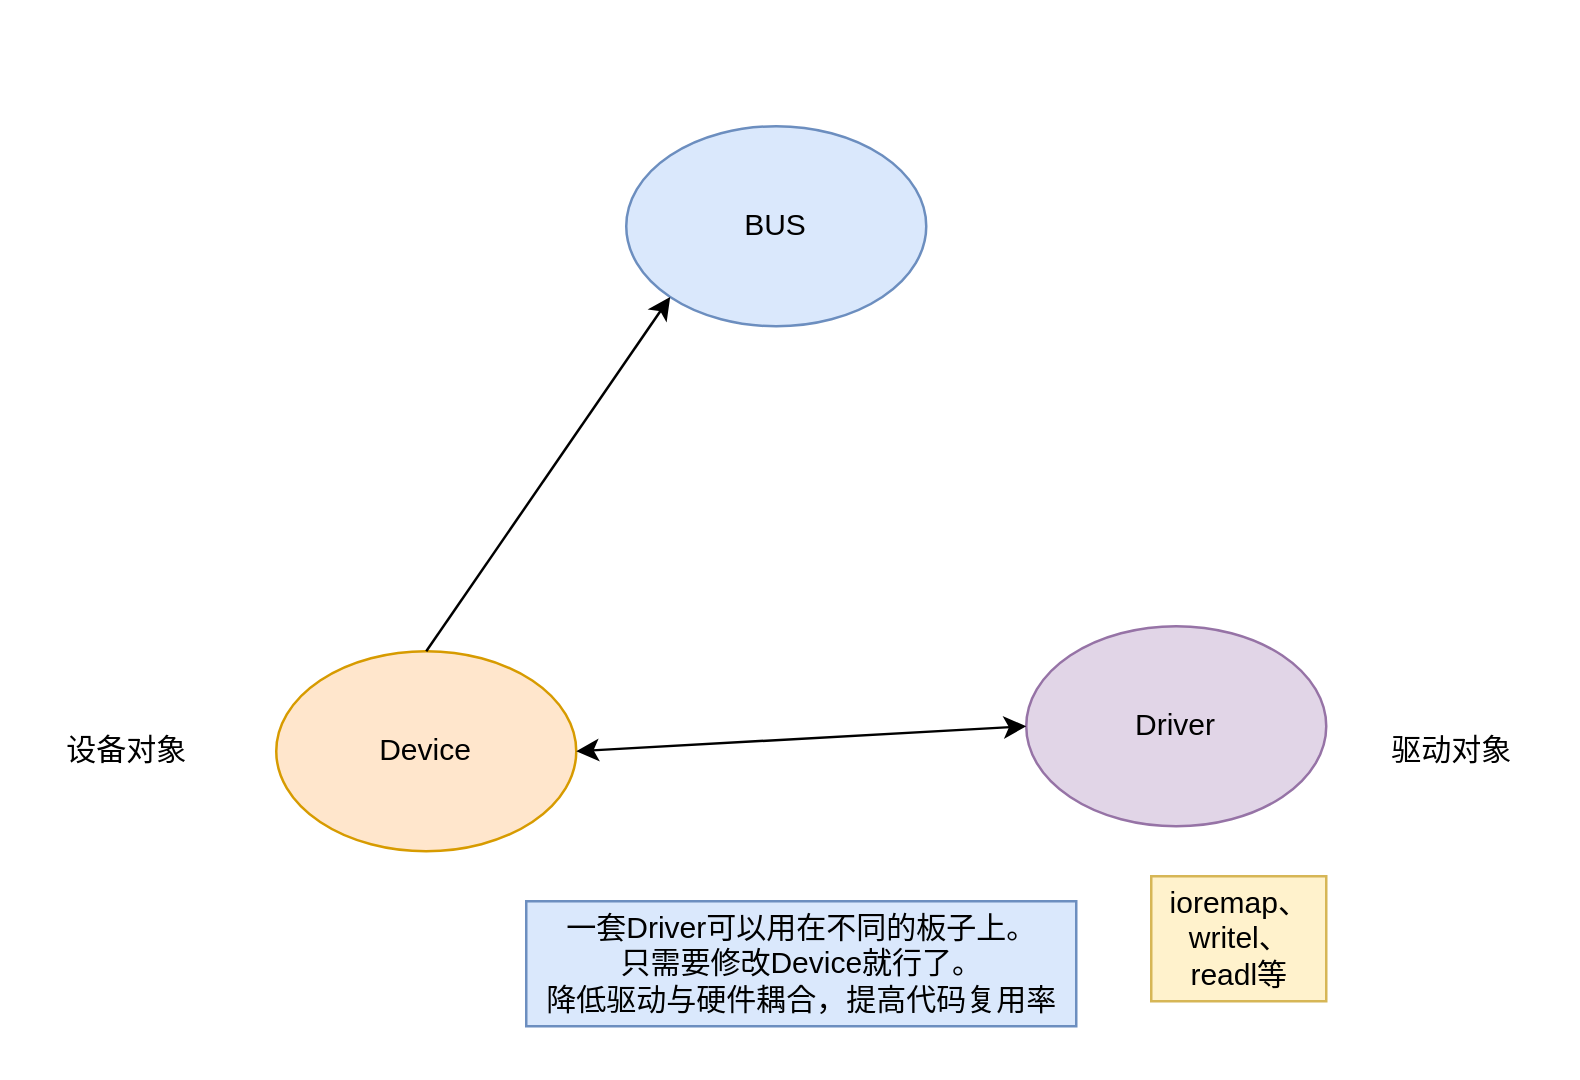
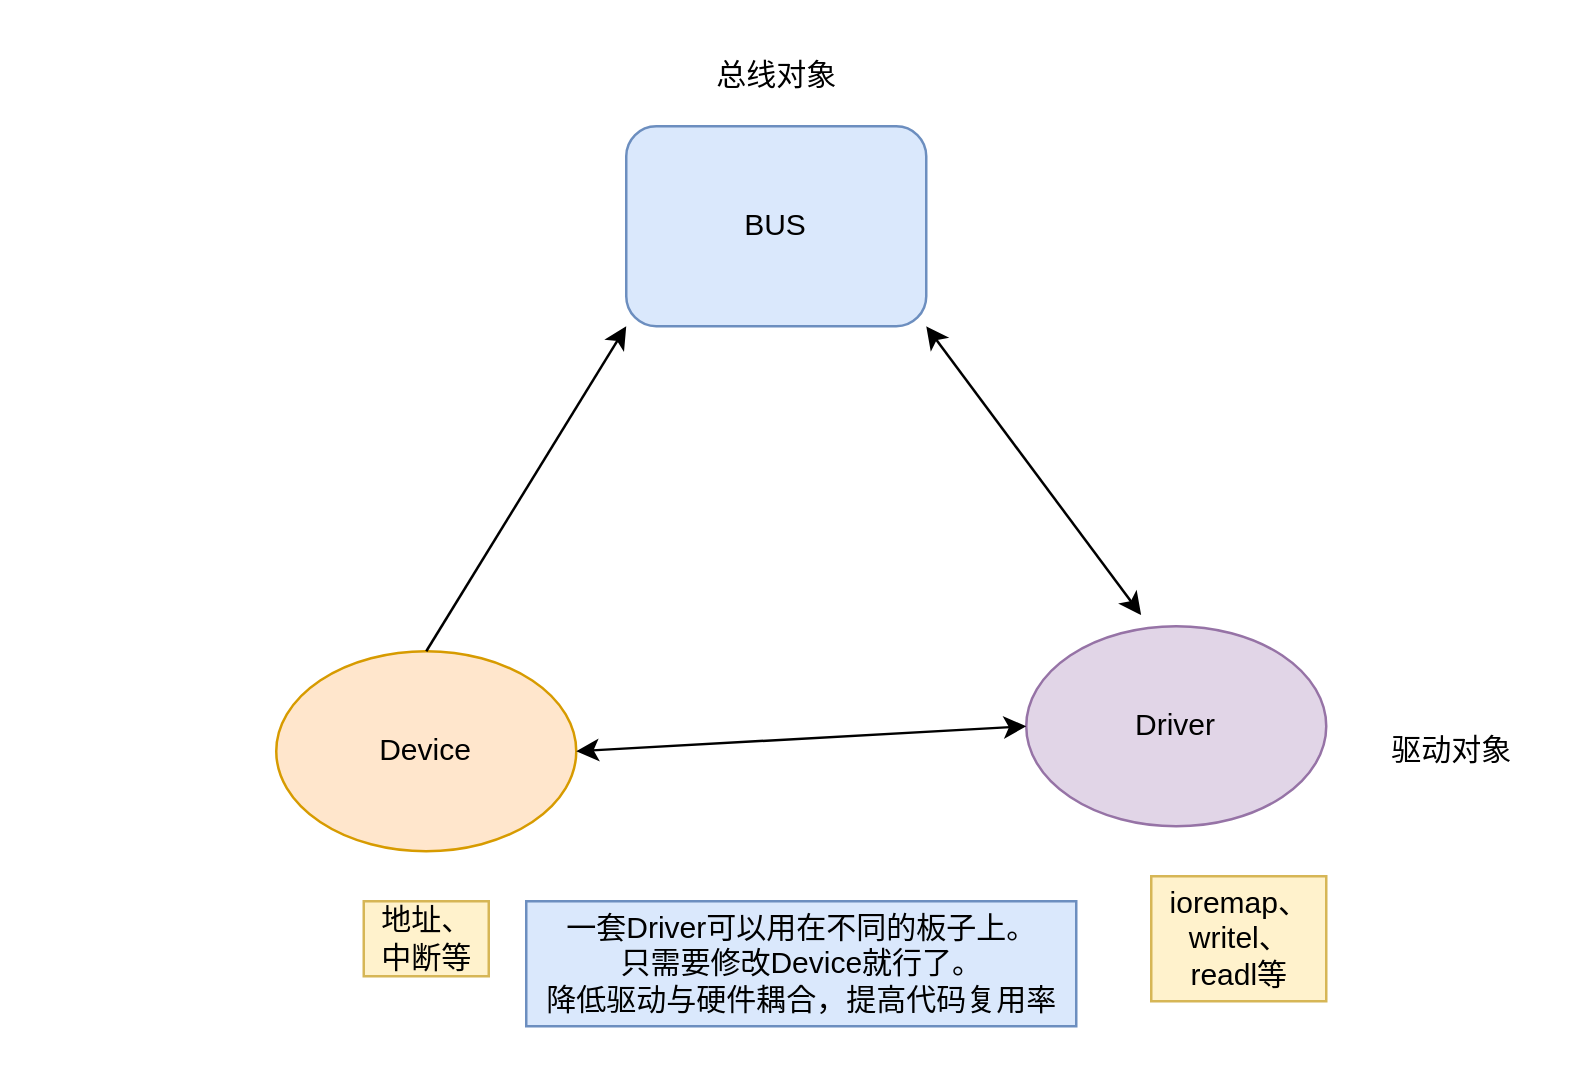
none -> (776, 76)
(776, 226) -> (776, 226)
none -> (1034, 471)
(126, 751) -> none
none -> (426, 939)
